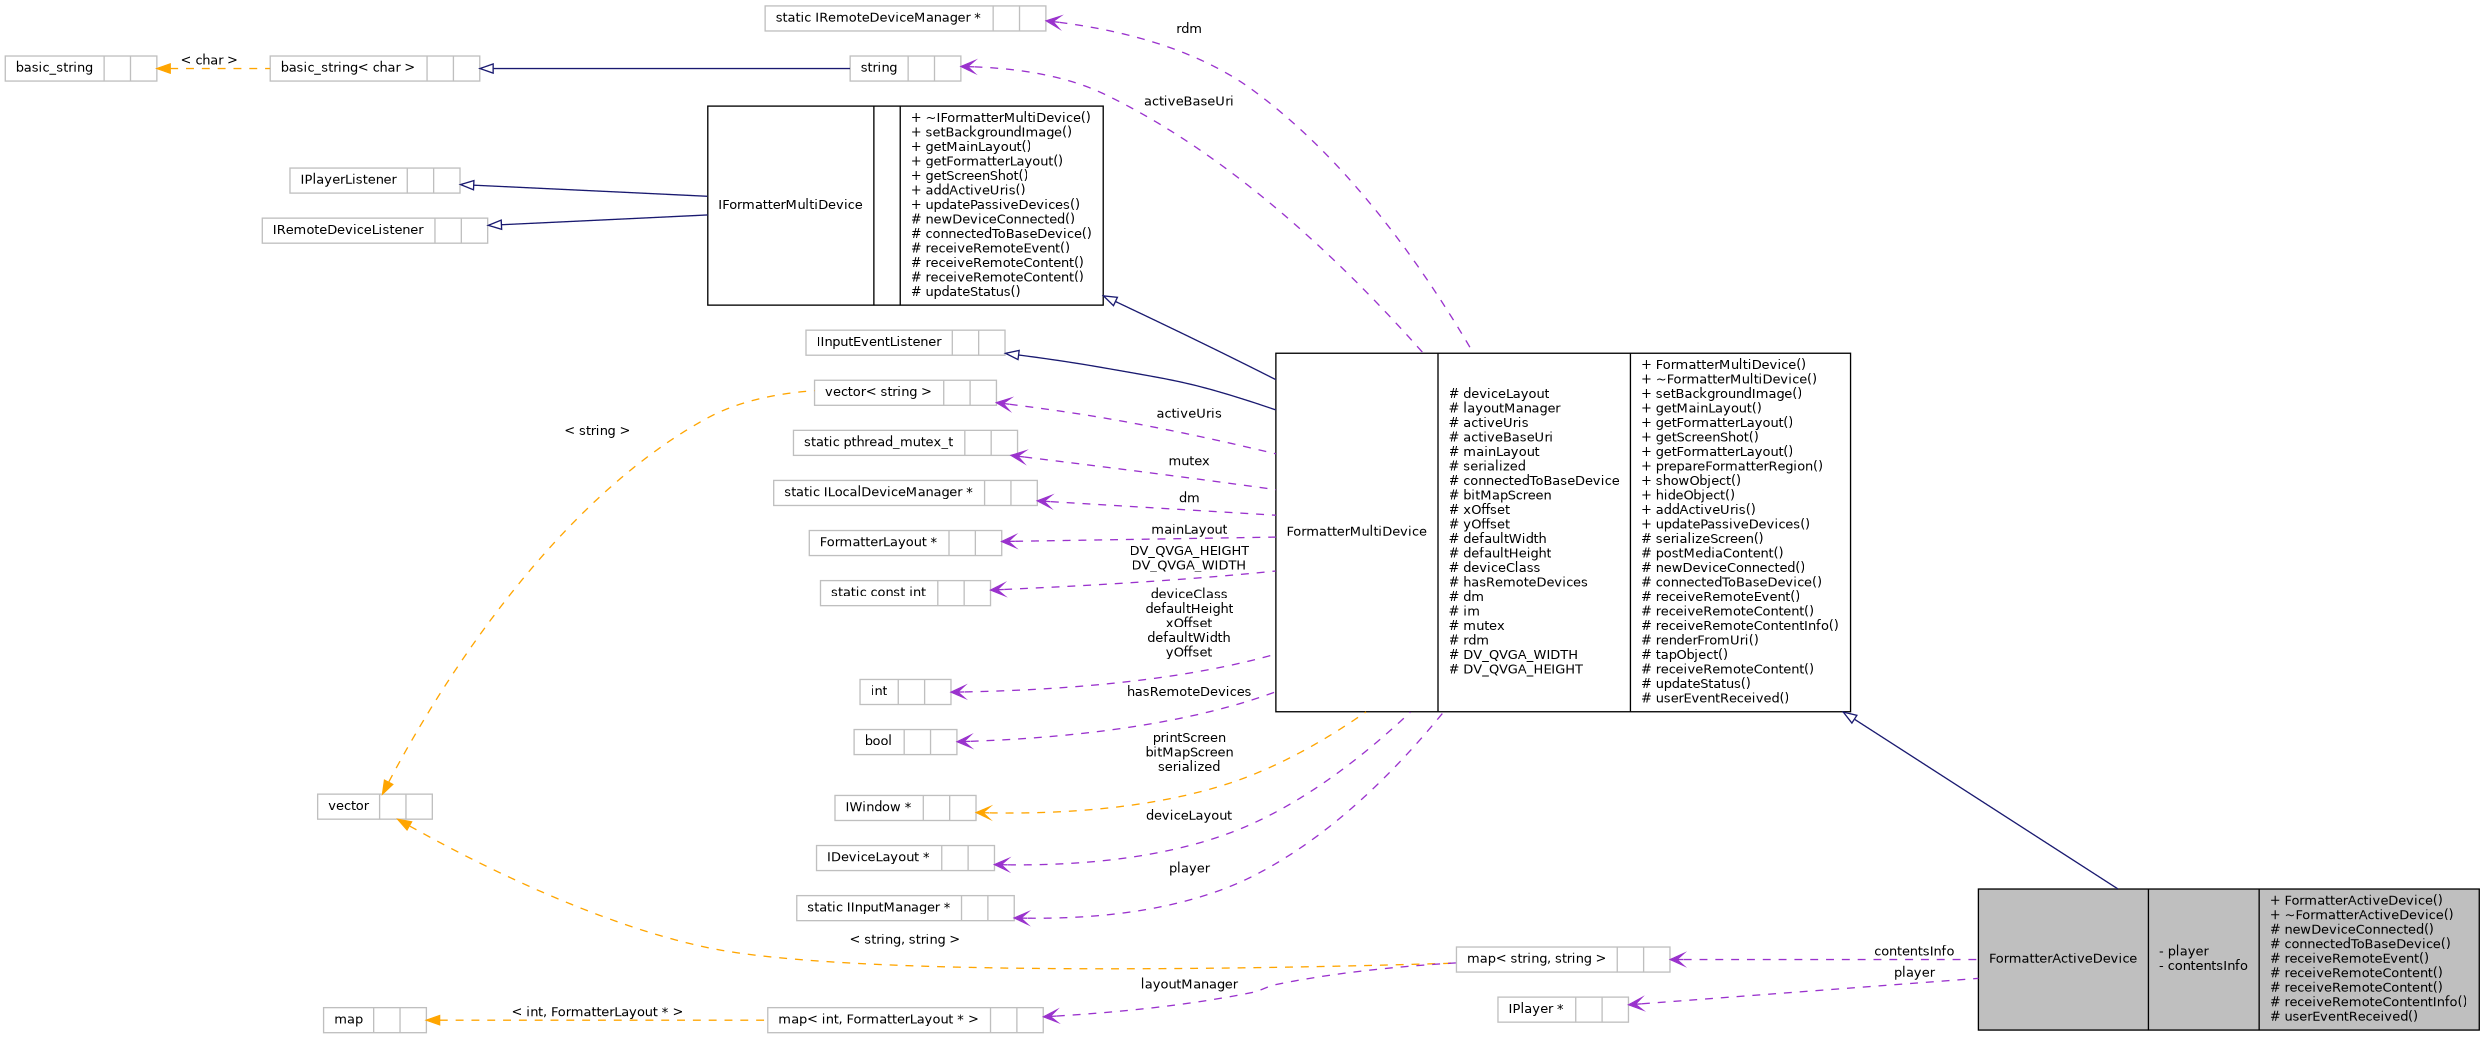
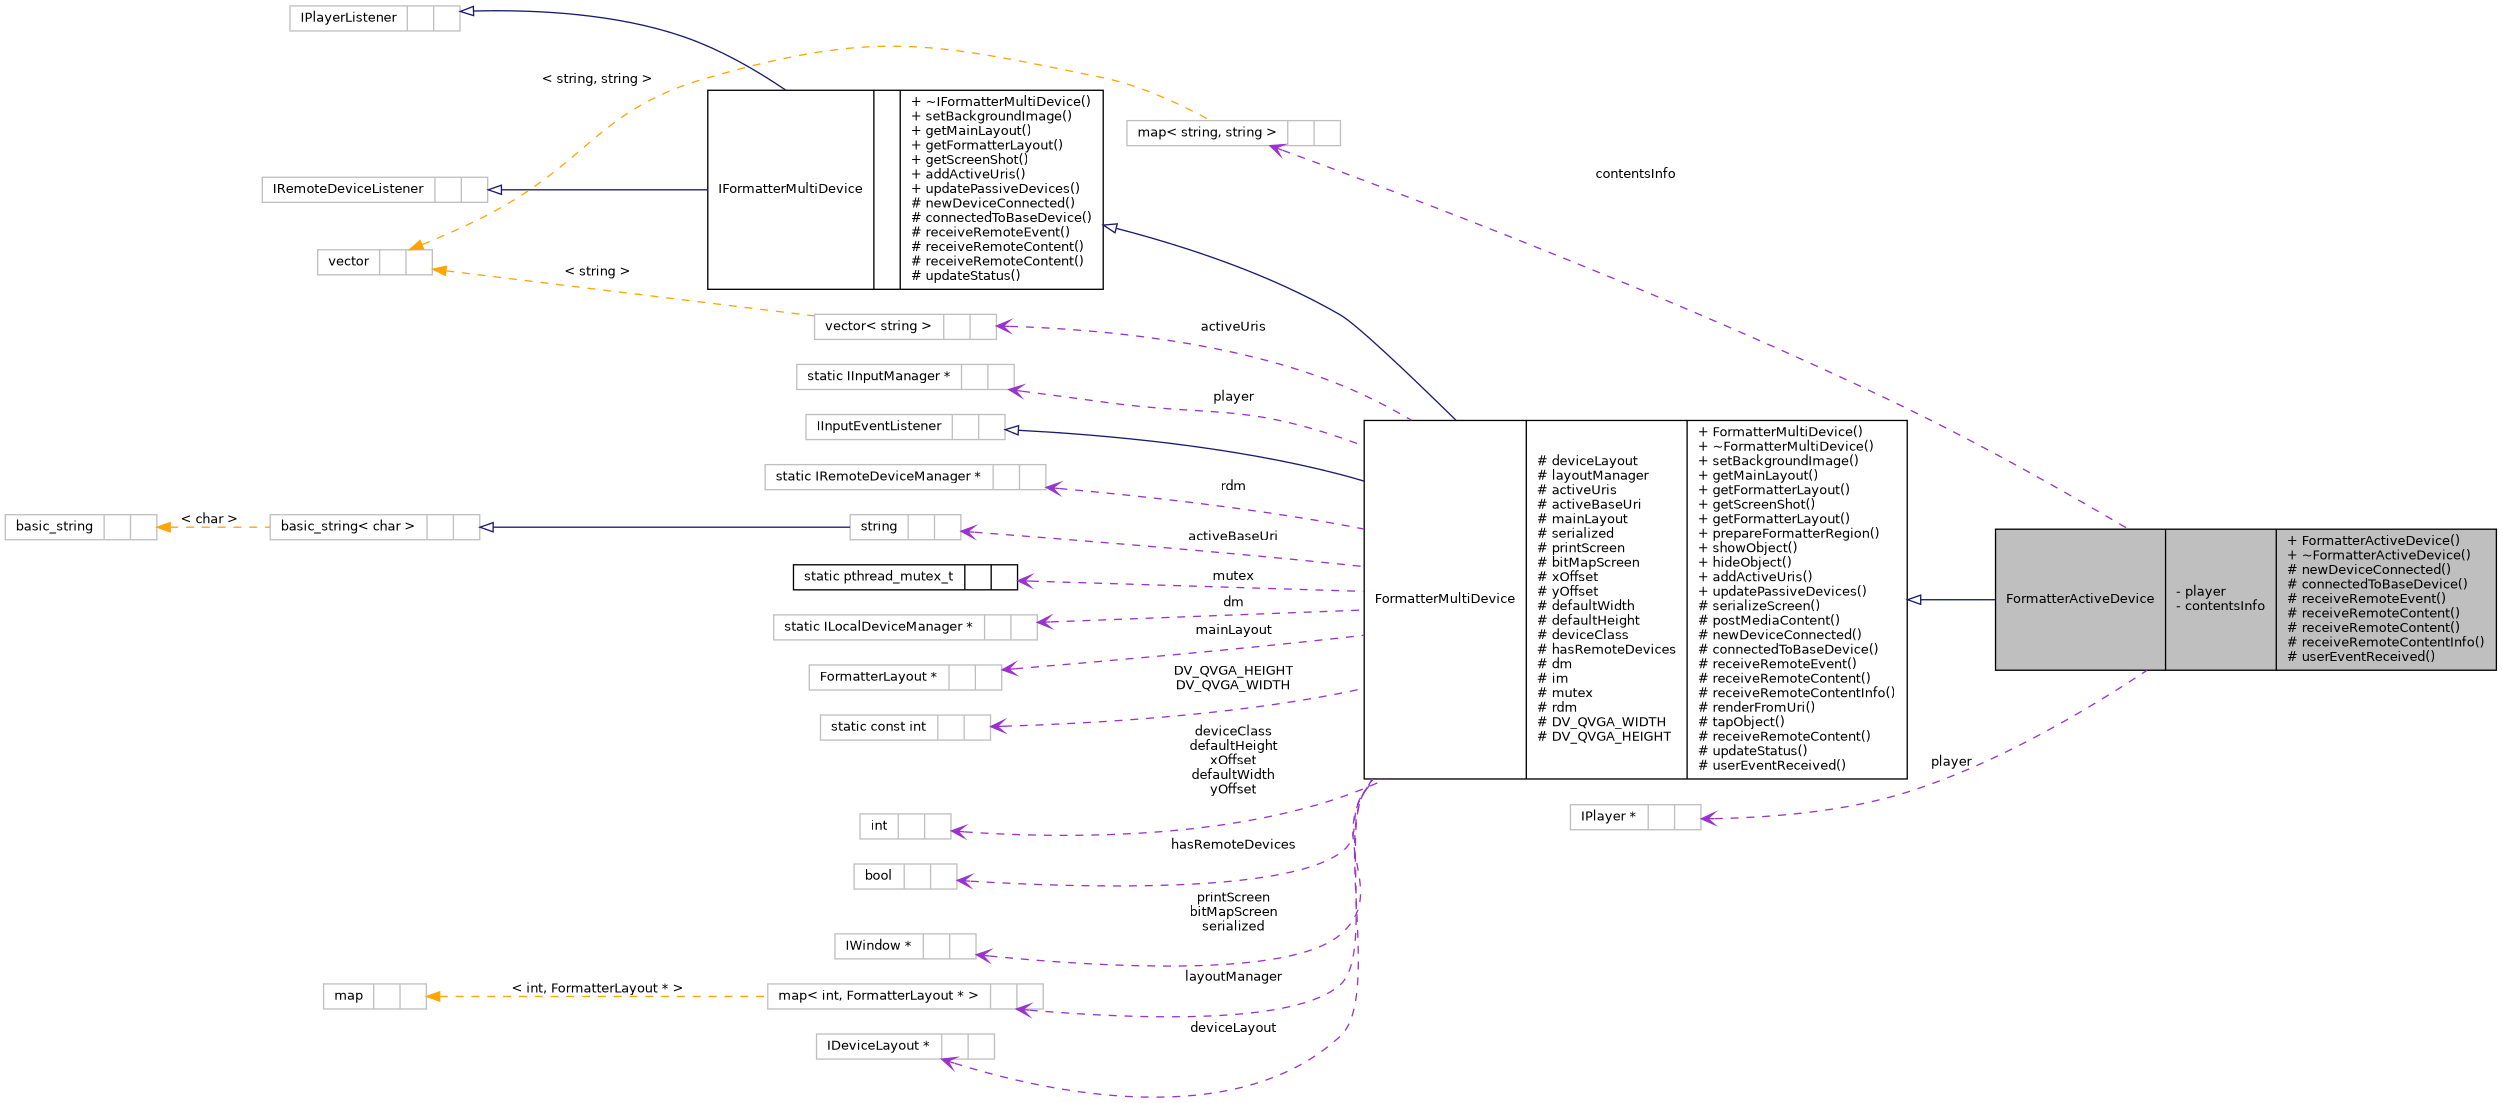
(906, 443) -> (906, 577)
(1534, 481) -> (1581, 548)
(1187, 795) -> (1250, 962)
(1257, 991) -> (1293, 1006)
